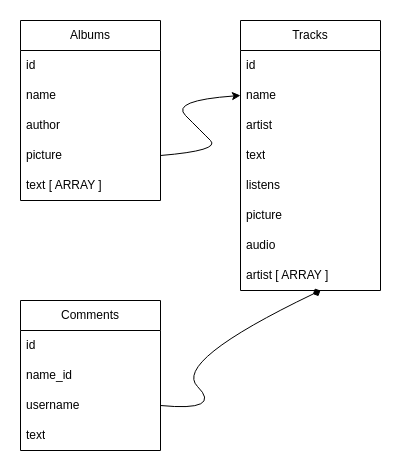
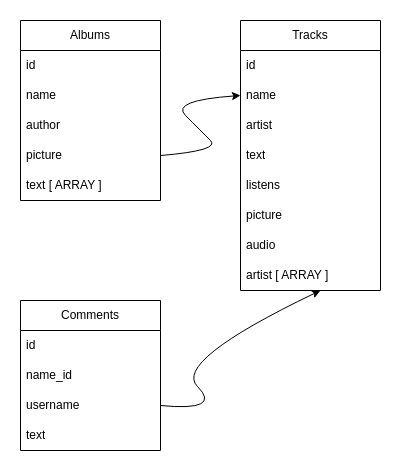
(313, 294) -> (313, 294)
